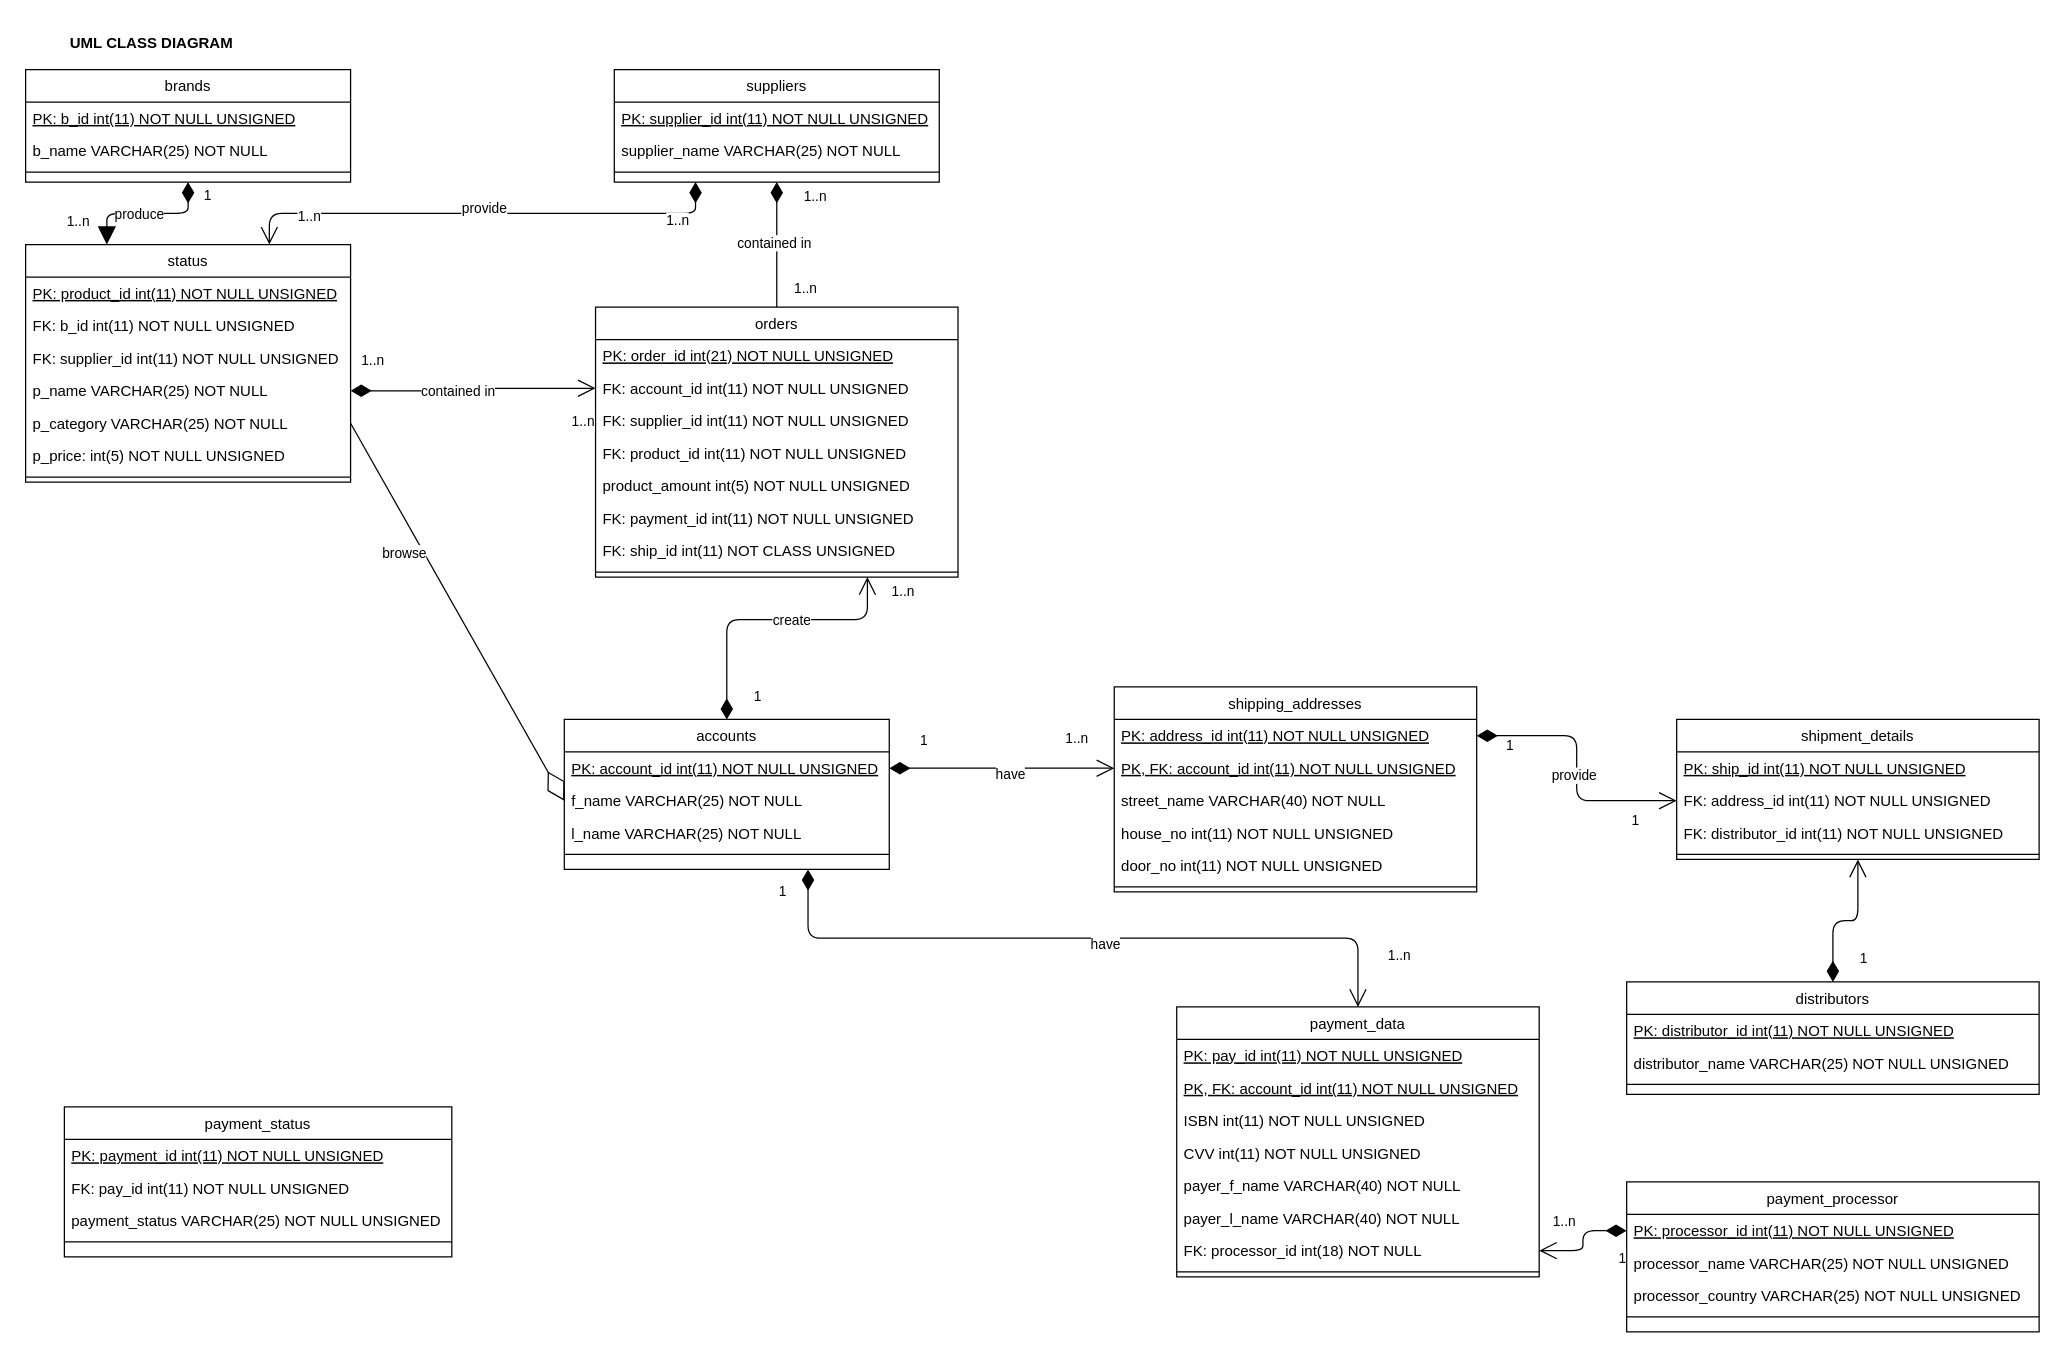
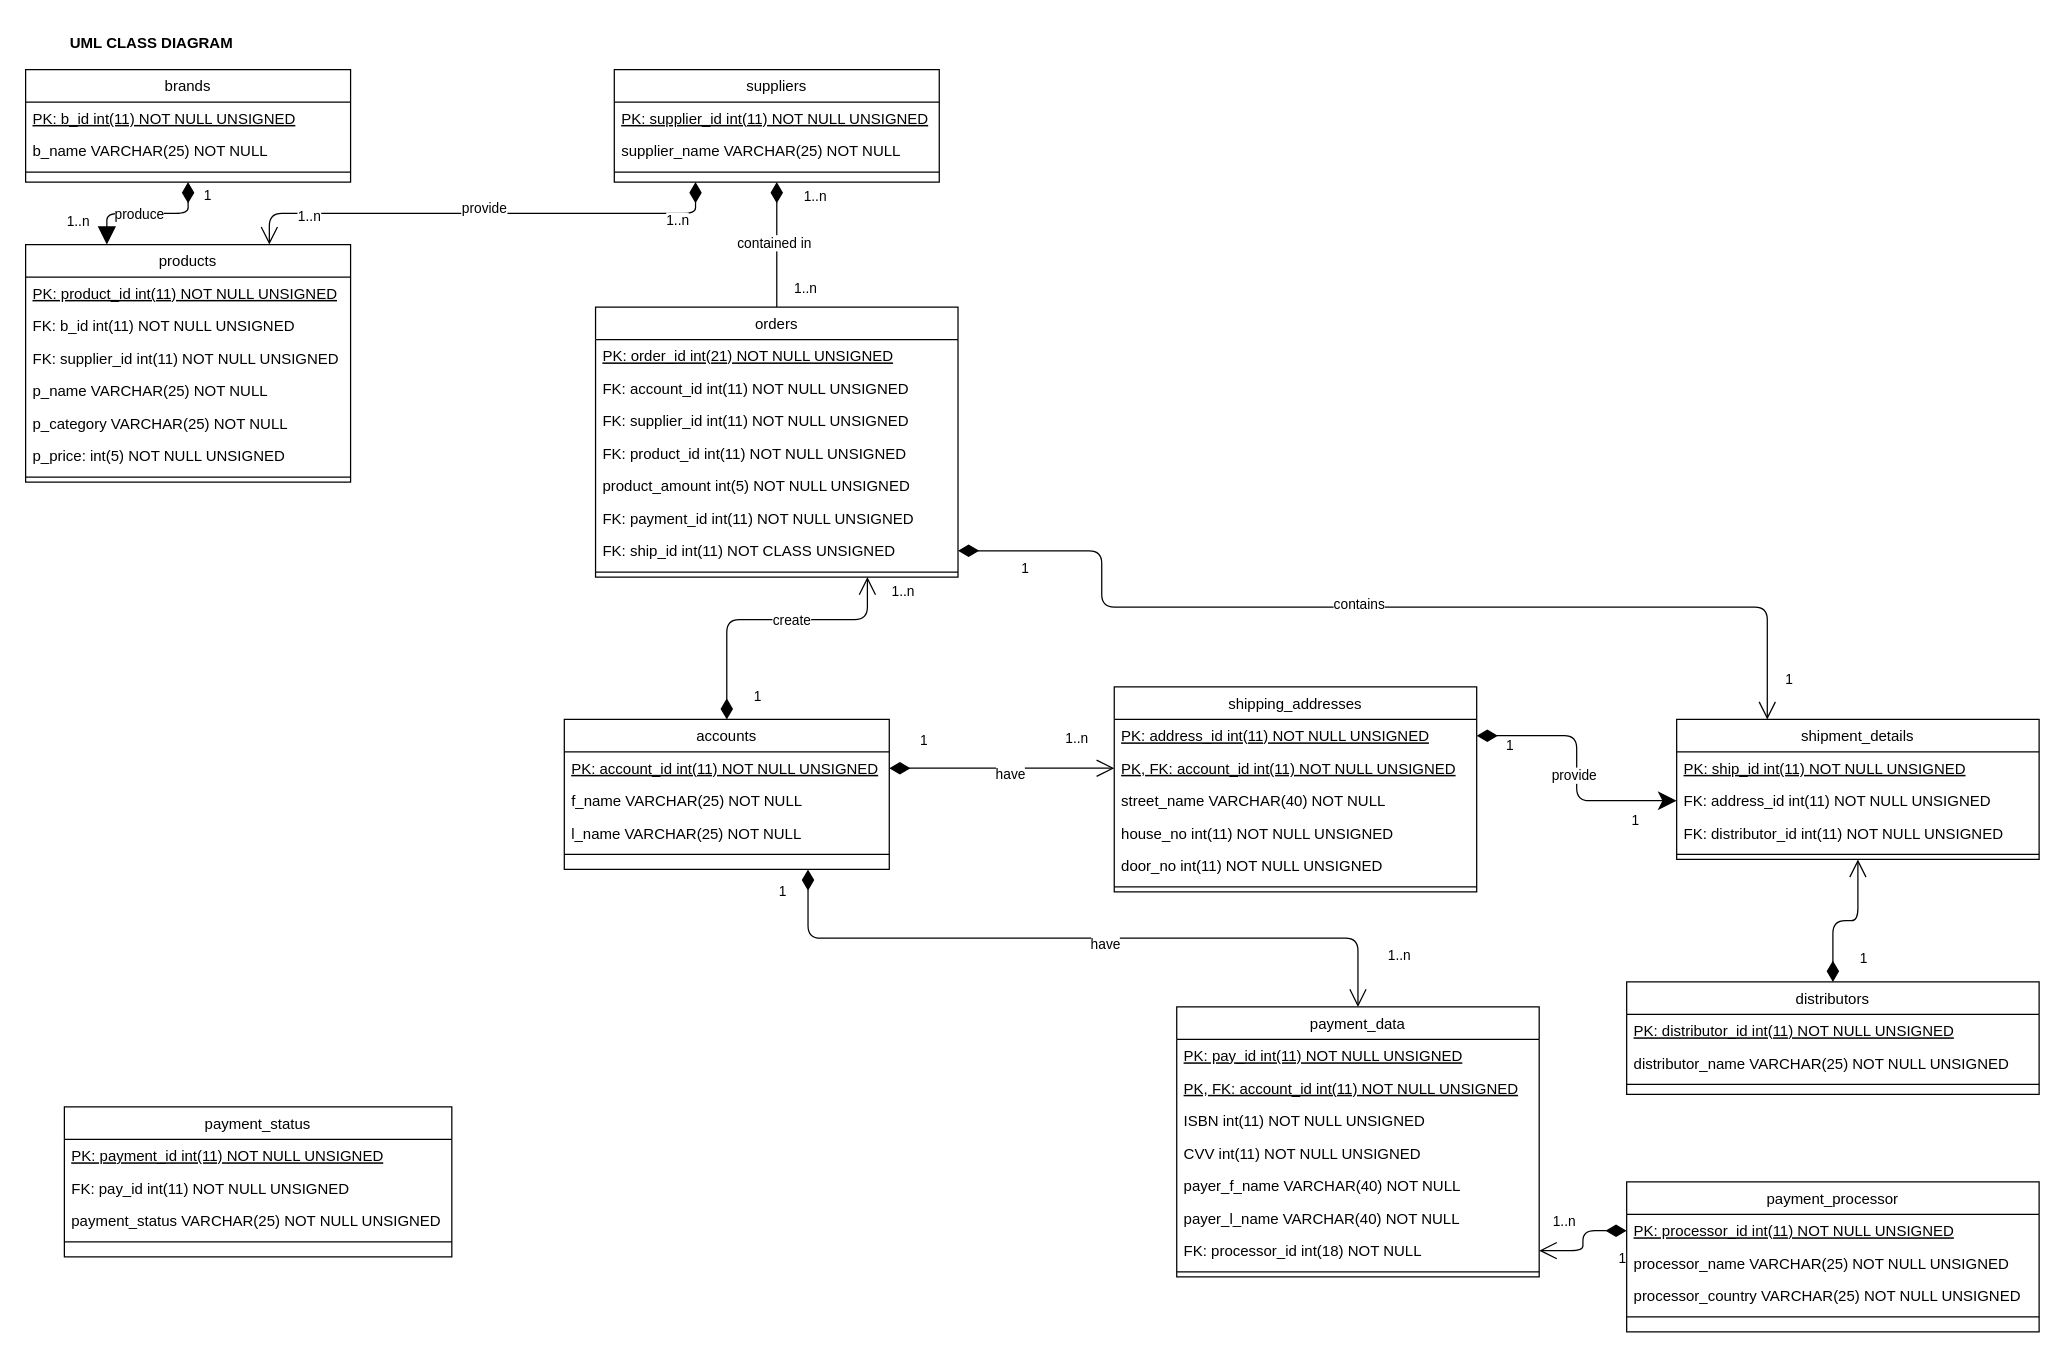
(188, 261) -> (188, 261)
(481, 388) -> none
(450, 598) -> none
none -> (1405, 607)
(1666, 801) -> (1661, 801)
